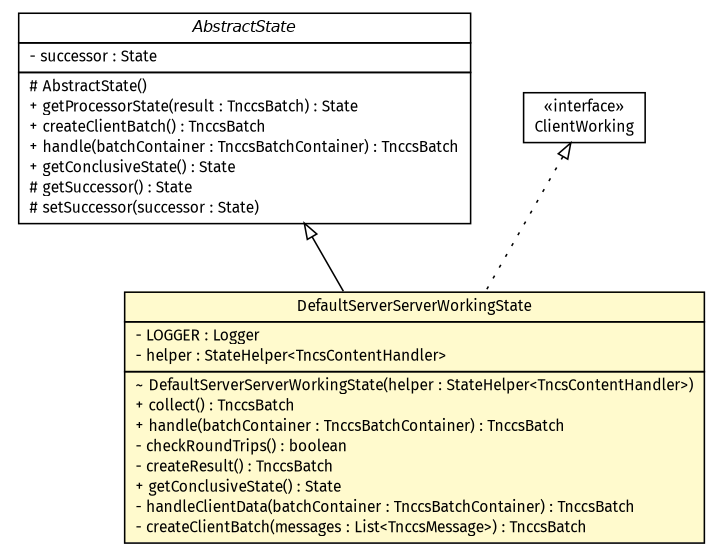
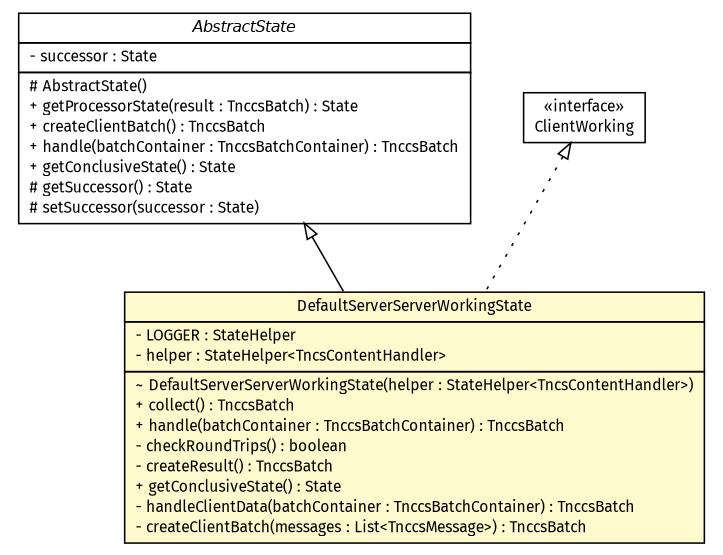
(198, 336) -> (216, 336)
